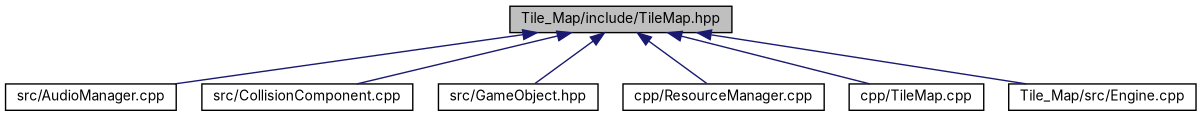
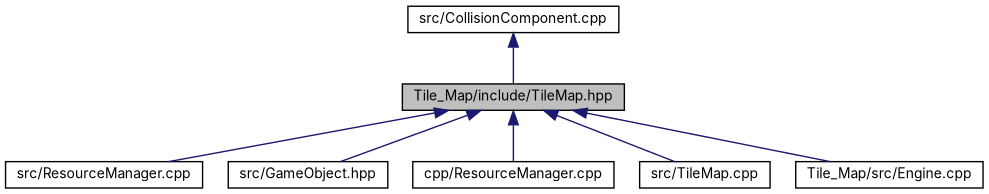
(457, 60) -> (513, 66)
(91, 97) -> (104, 175)
(916, 97) -> (705, 175)
